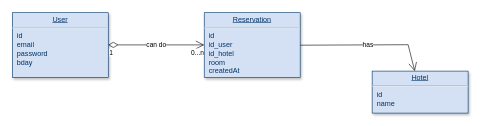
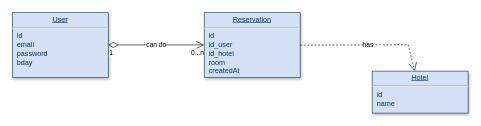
(331, 45) -> (331, 45)
